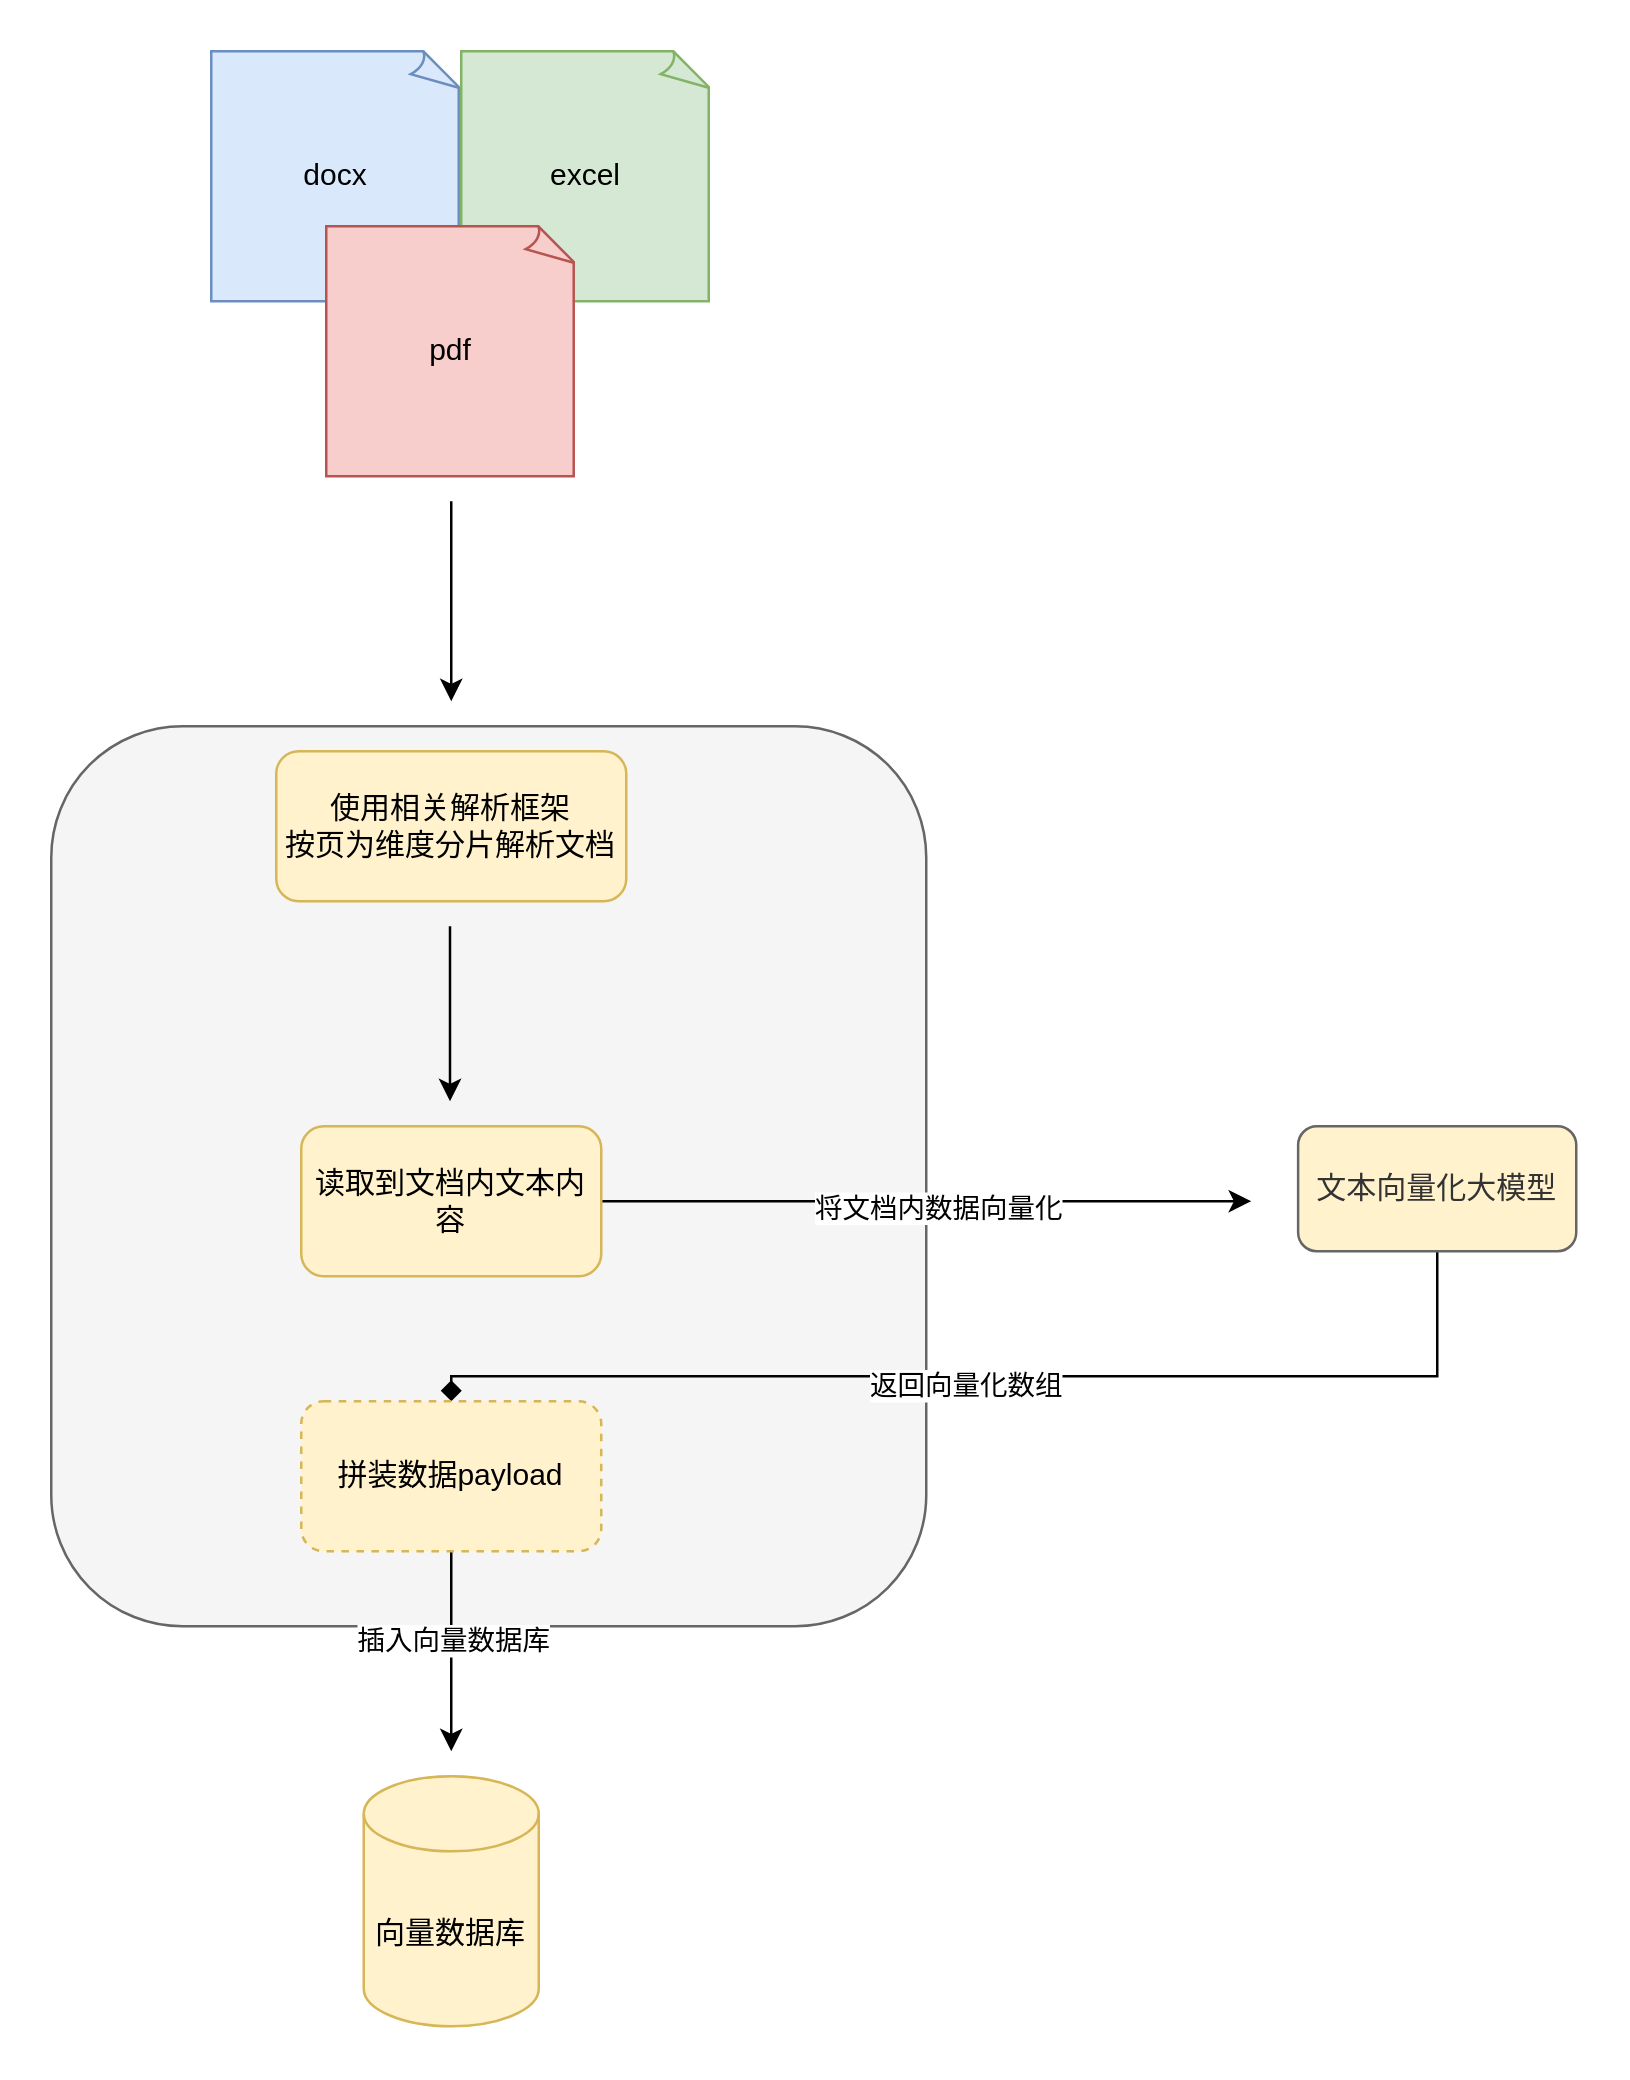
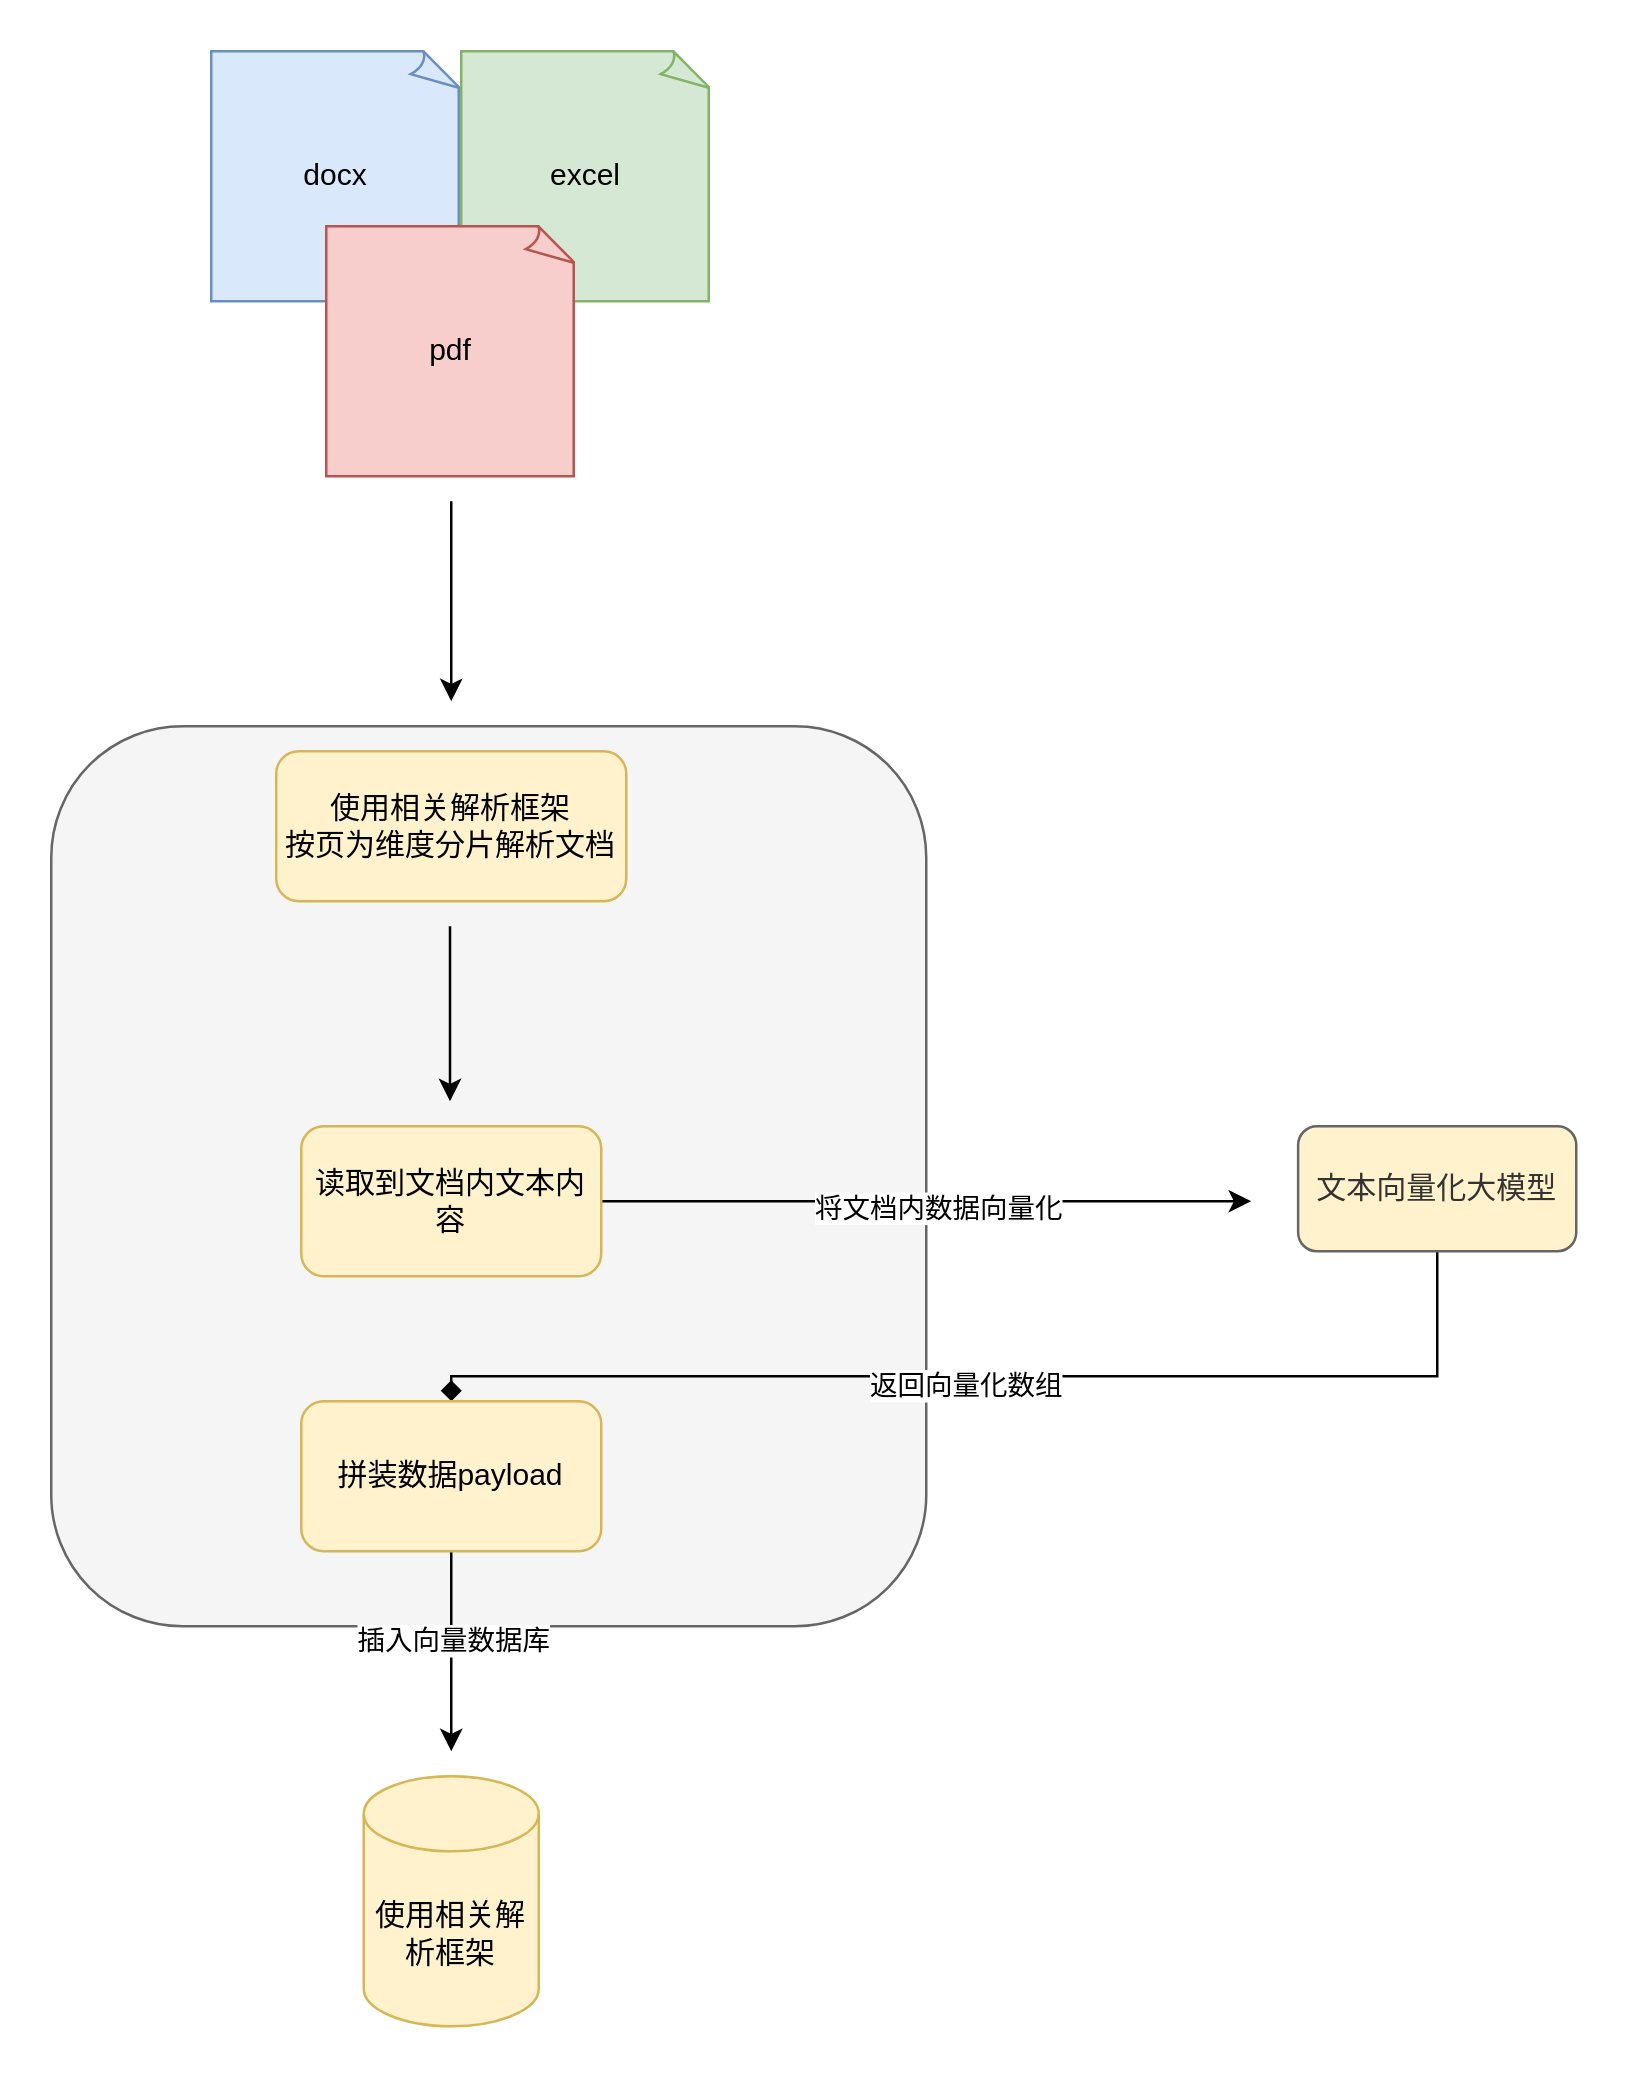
(451, 1476) -> (451, 1476)
(451, 1934) -> (451, 1934)
